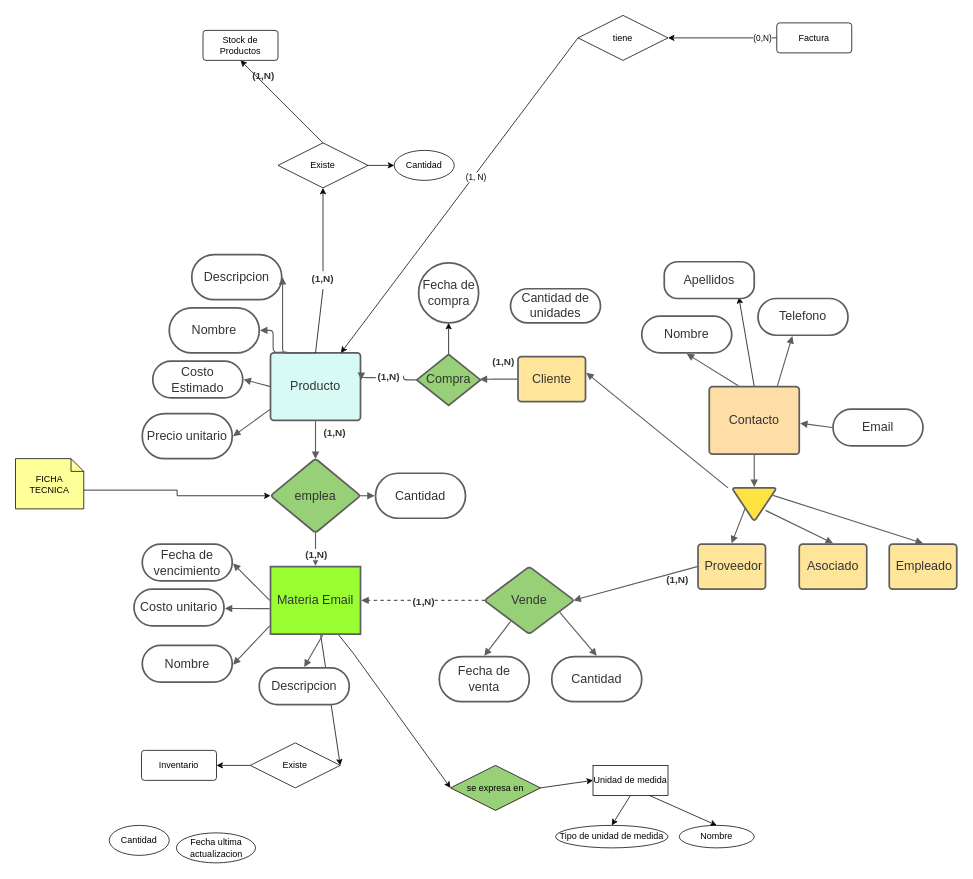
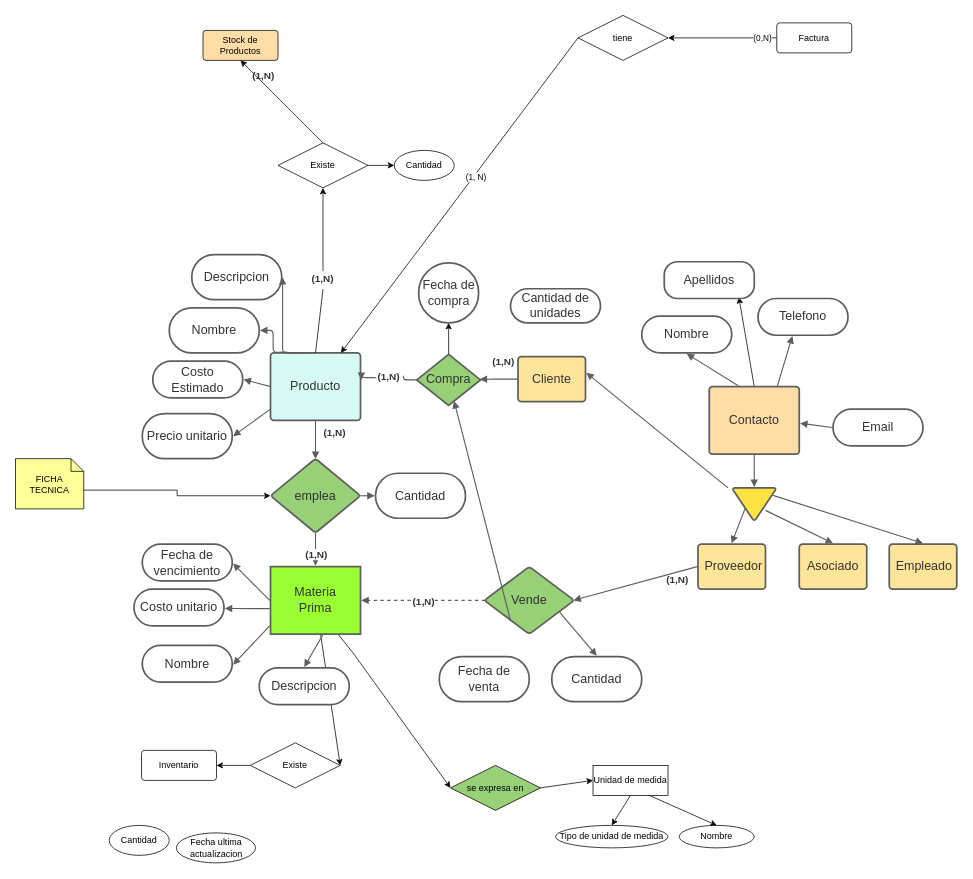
(240, 45) -> (240, 45)
(315, 600) -> (315, 600)
(499, 636) -> (483, 514)
